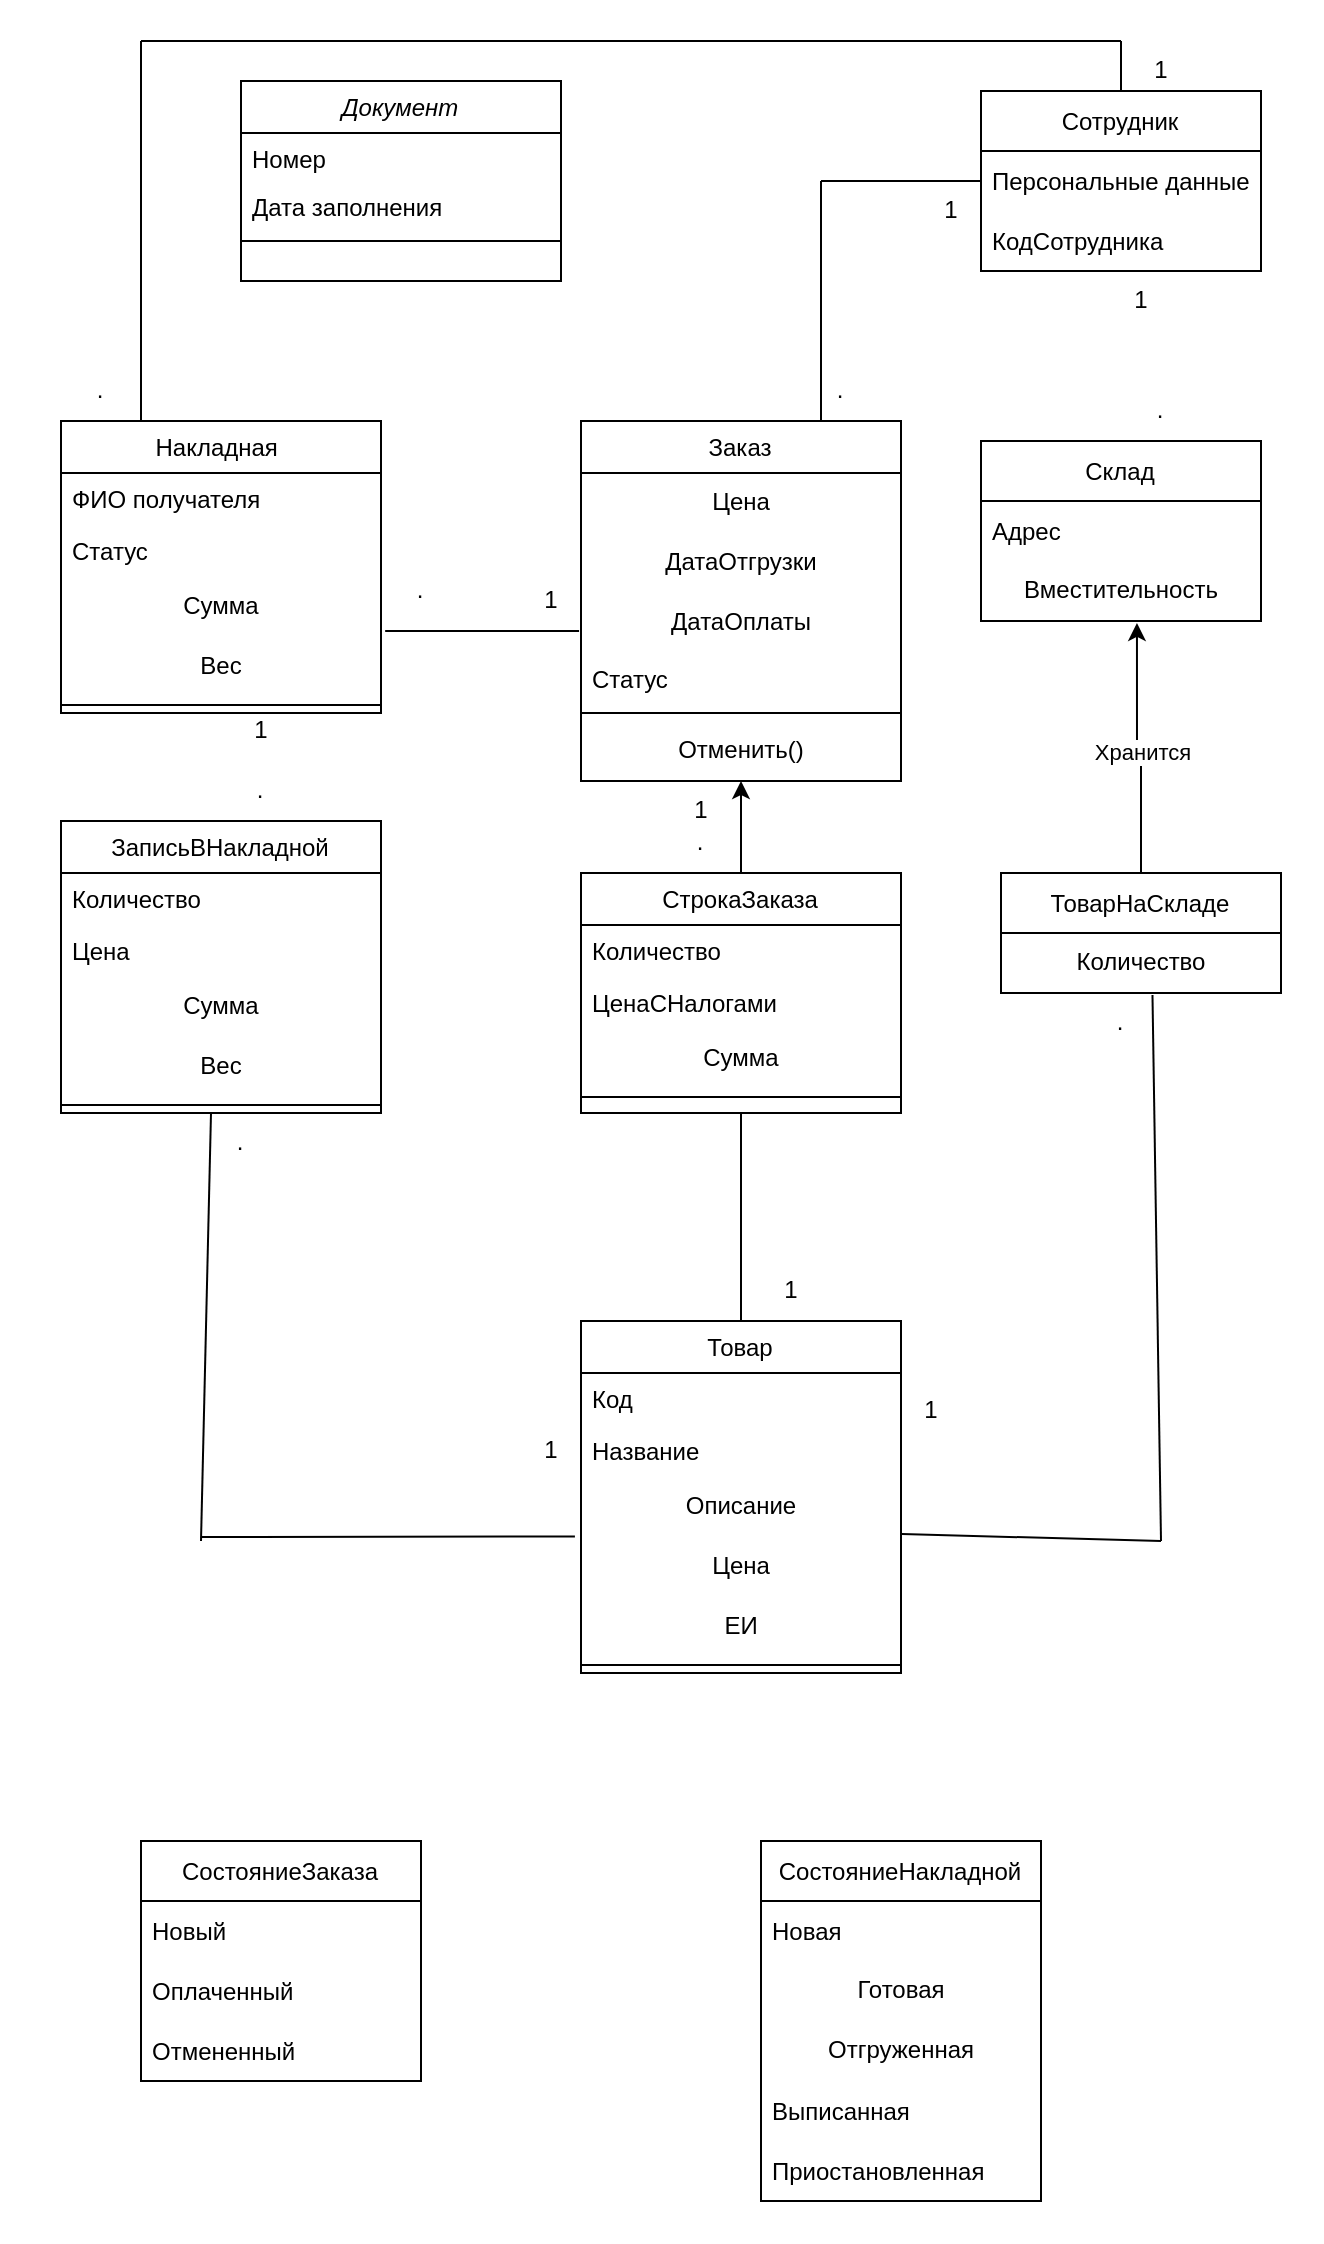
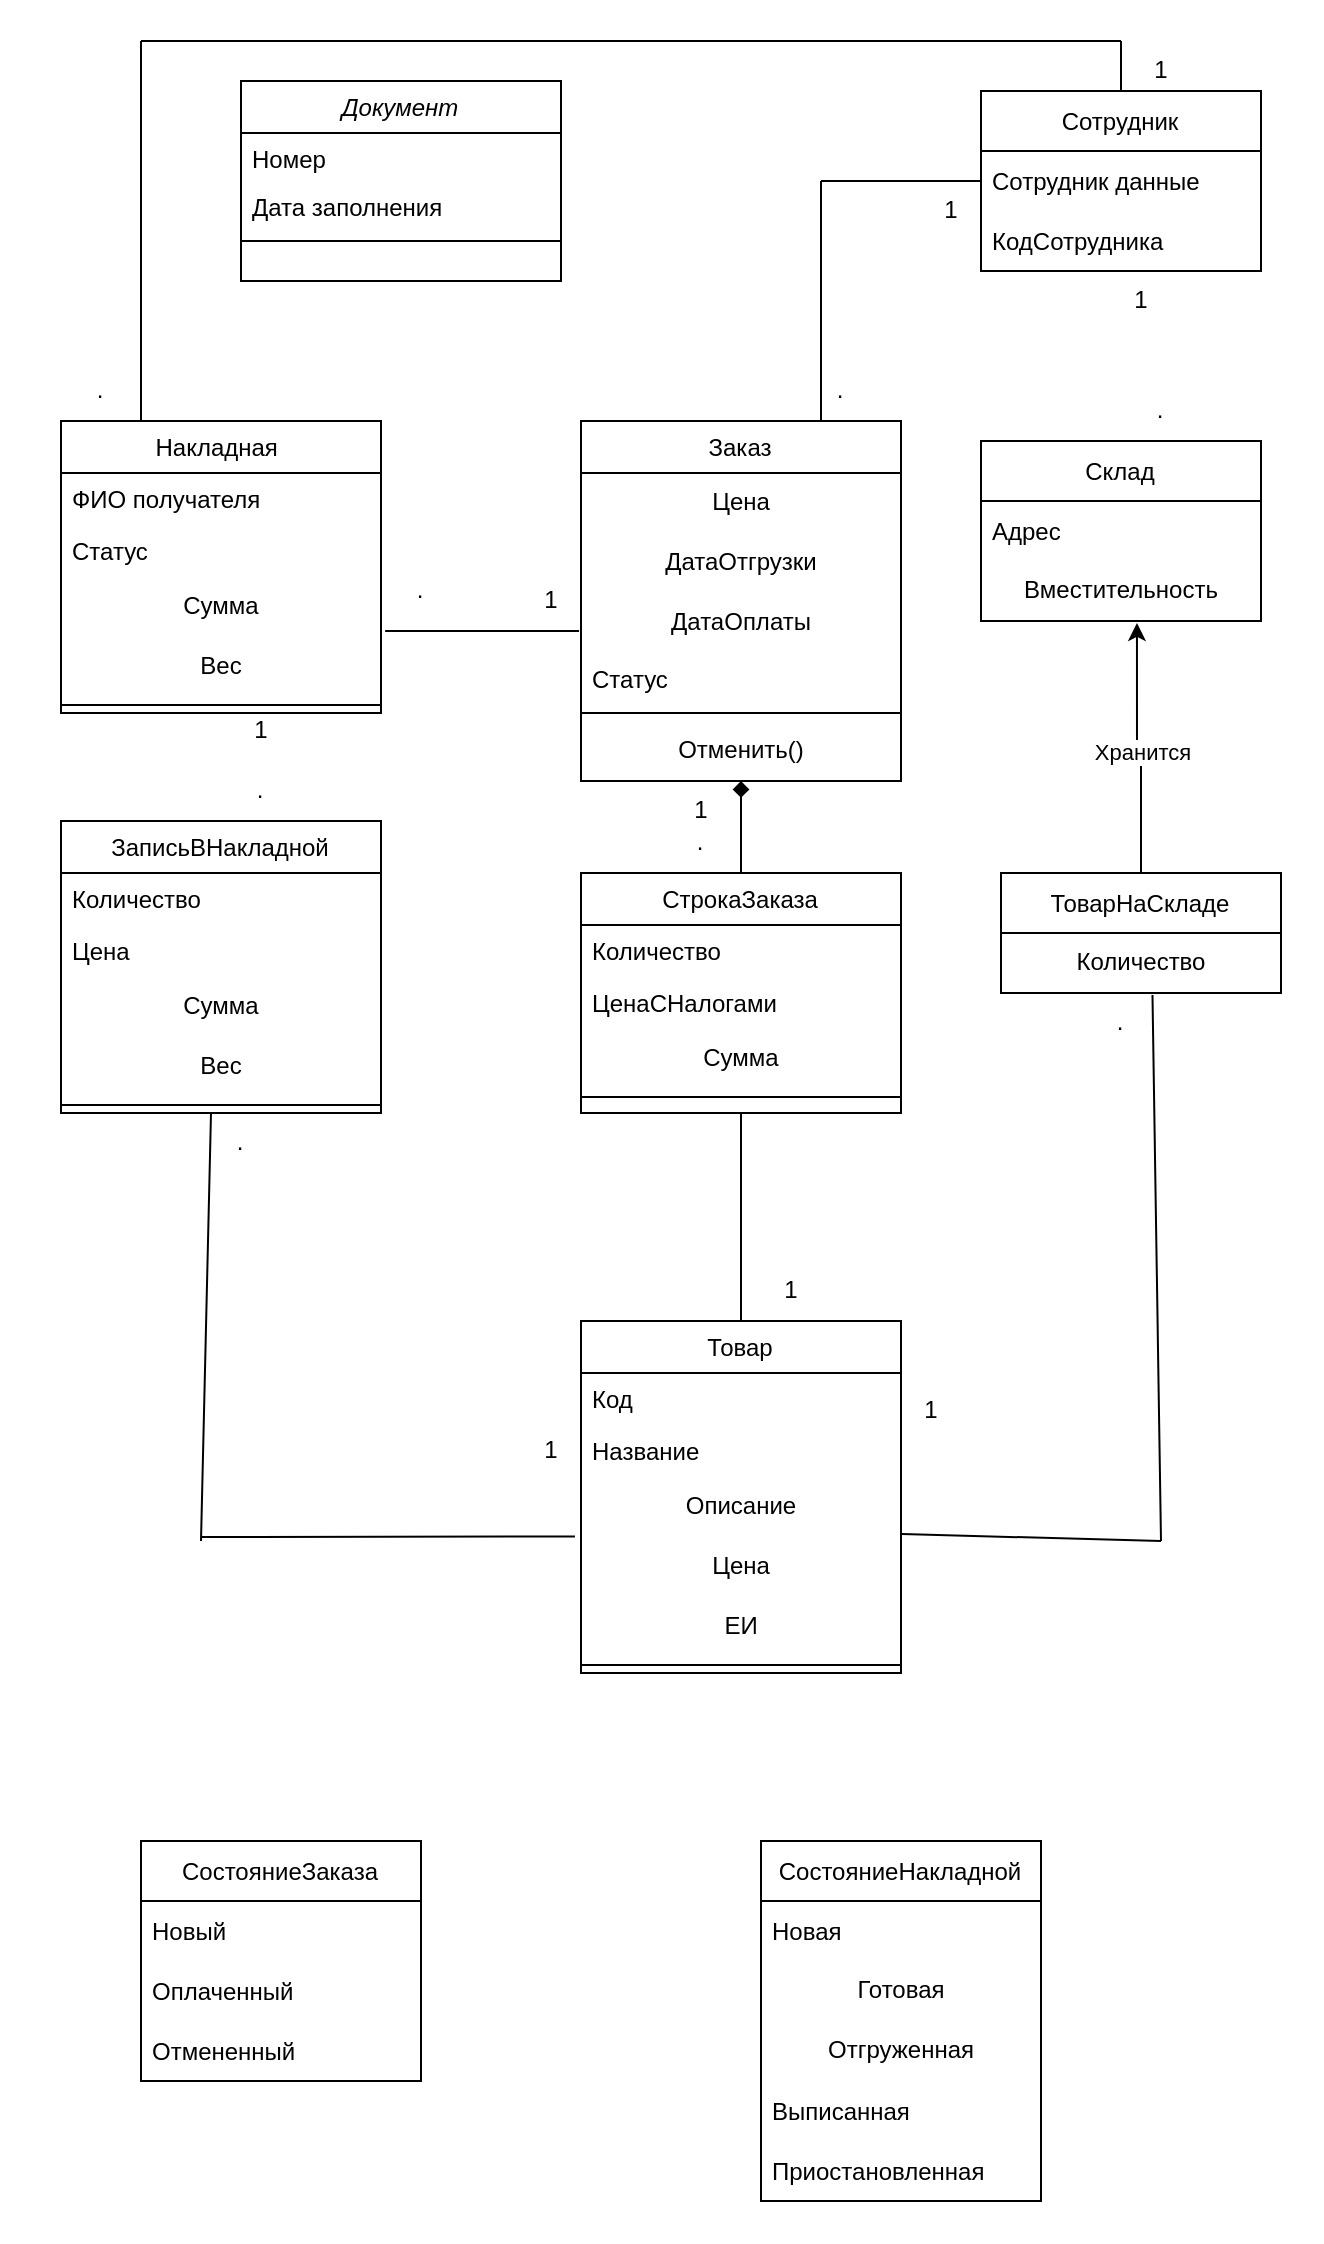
(1117, 182) -> (1096, 182)
(741, 796) -> (741, 797)
